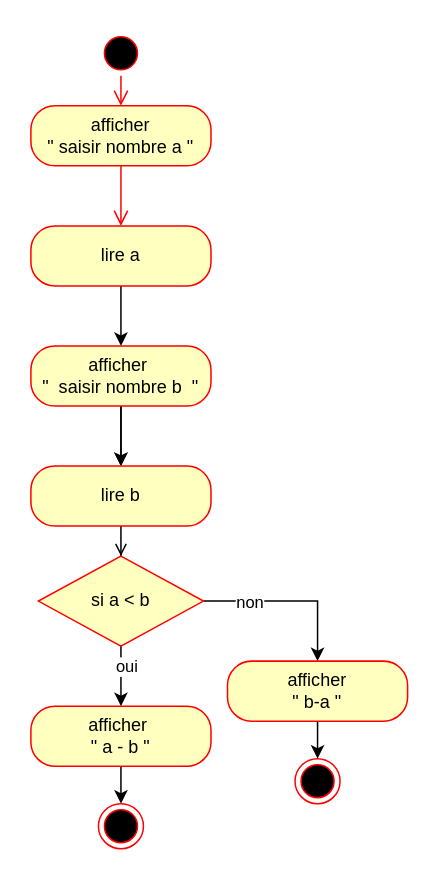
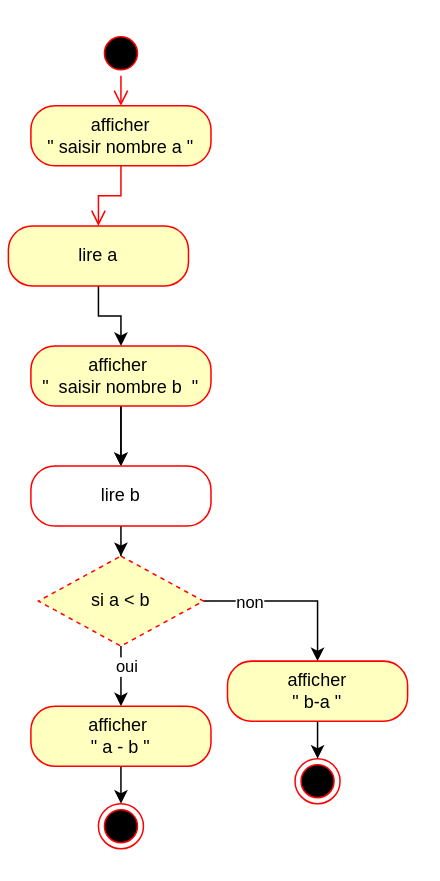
(121, 256) -> (98, 256)
(121, 496) -> (121, 496)
(121, 546) -> (121, 544)
(121, 601) -> (121, 601)
